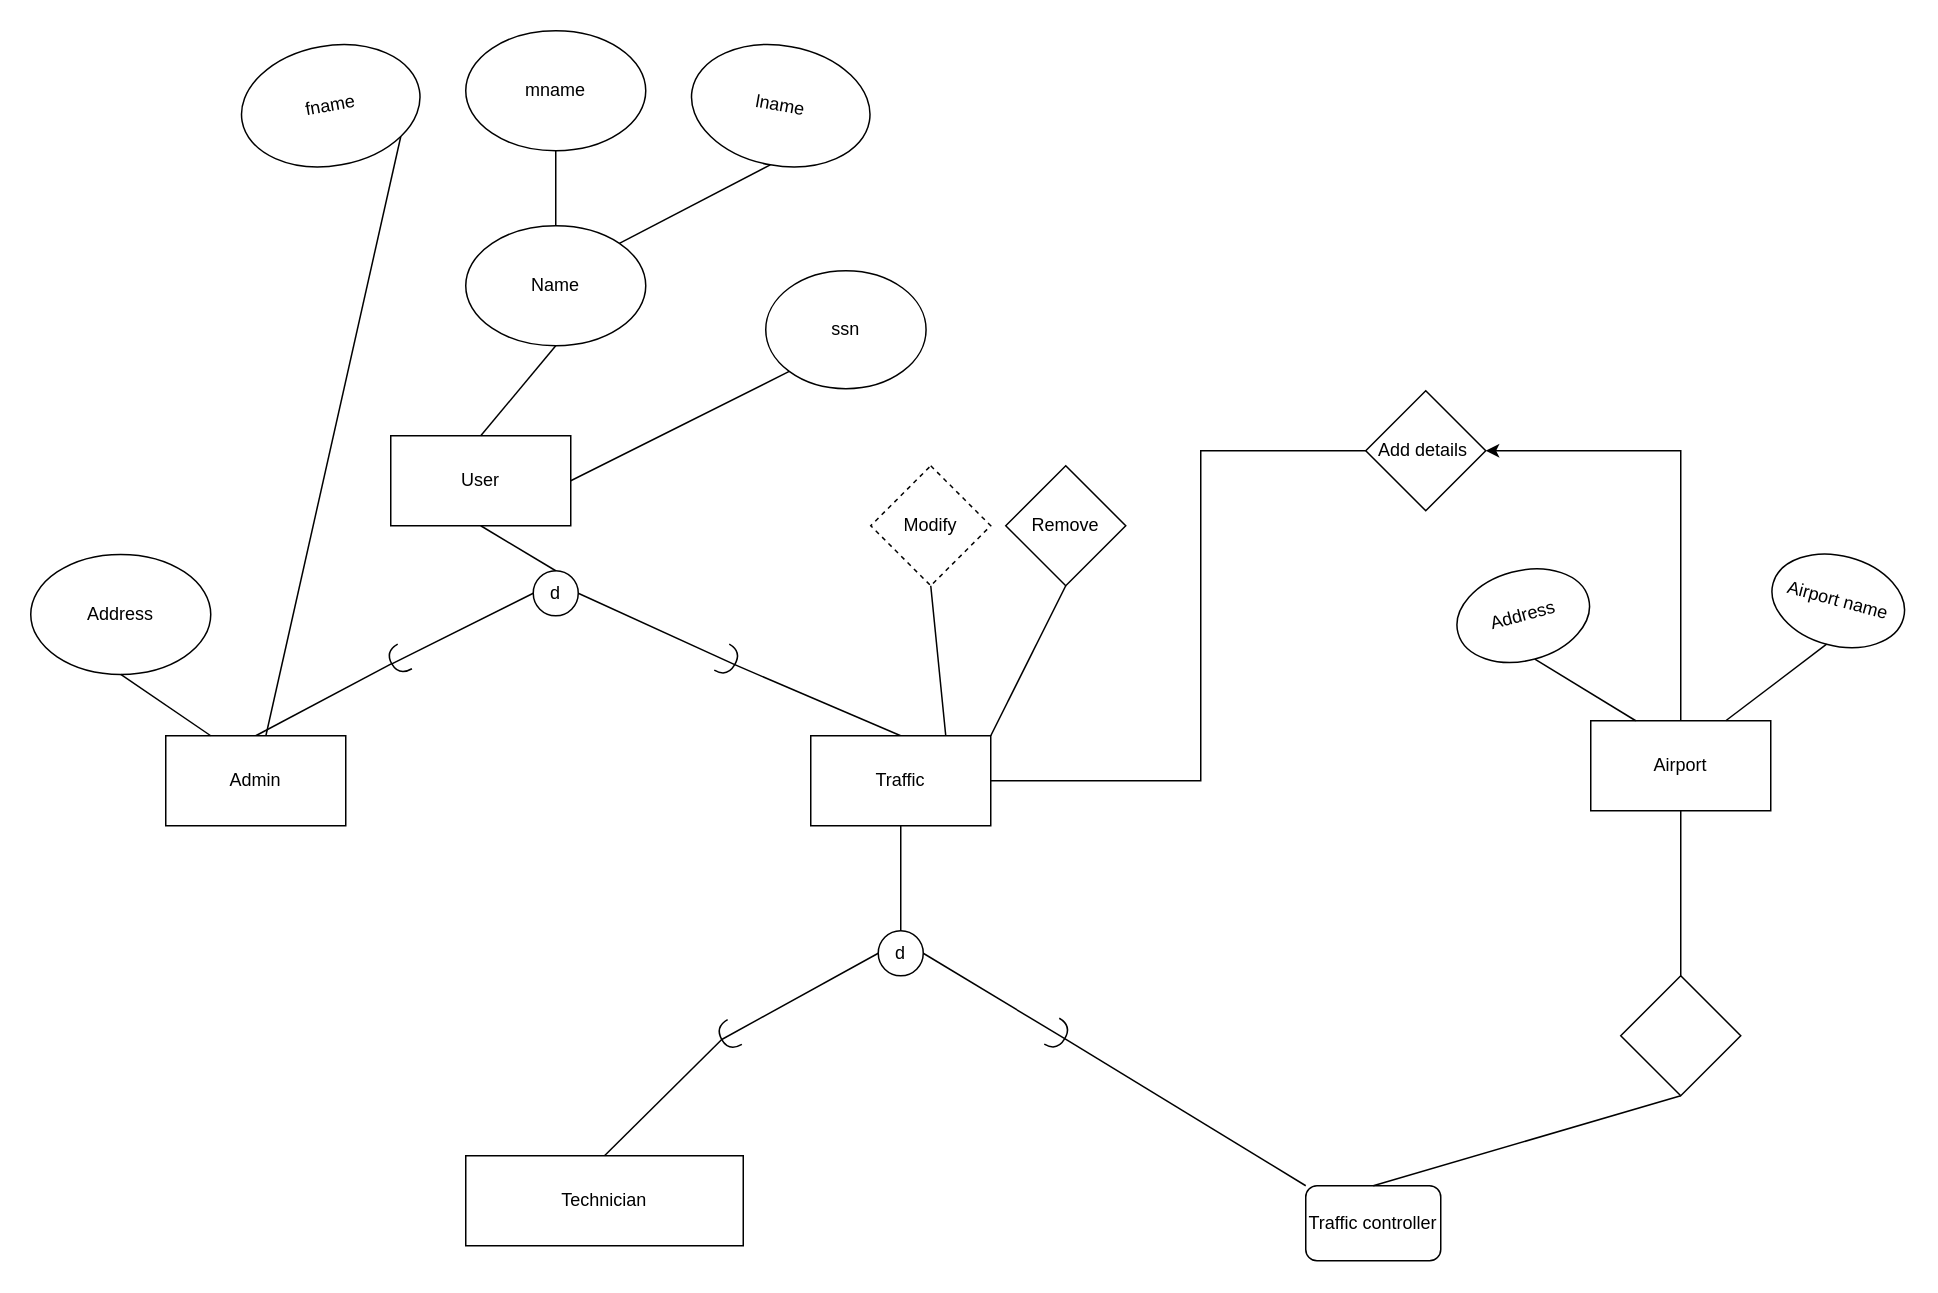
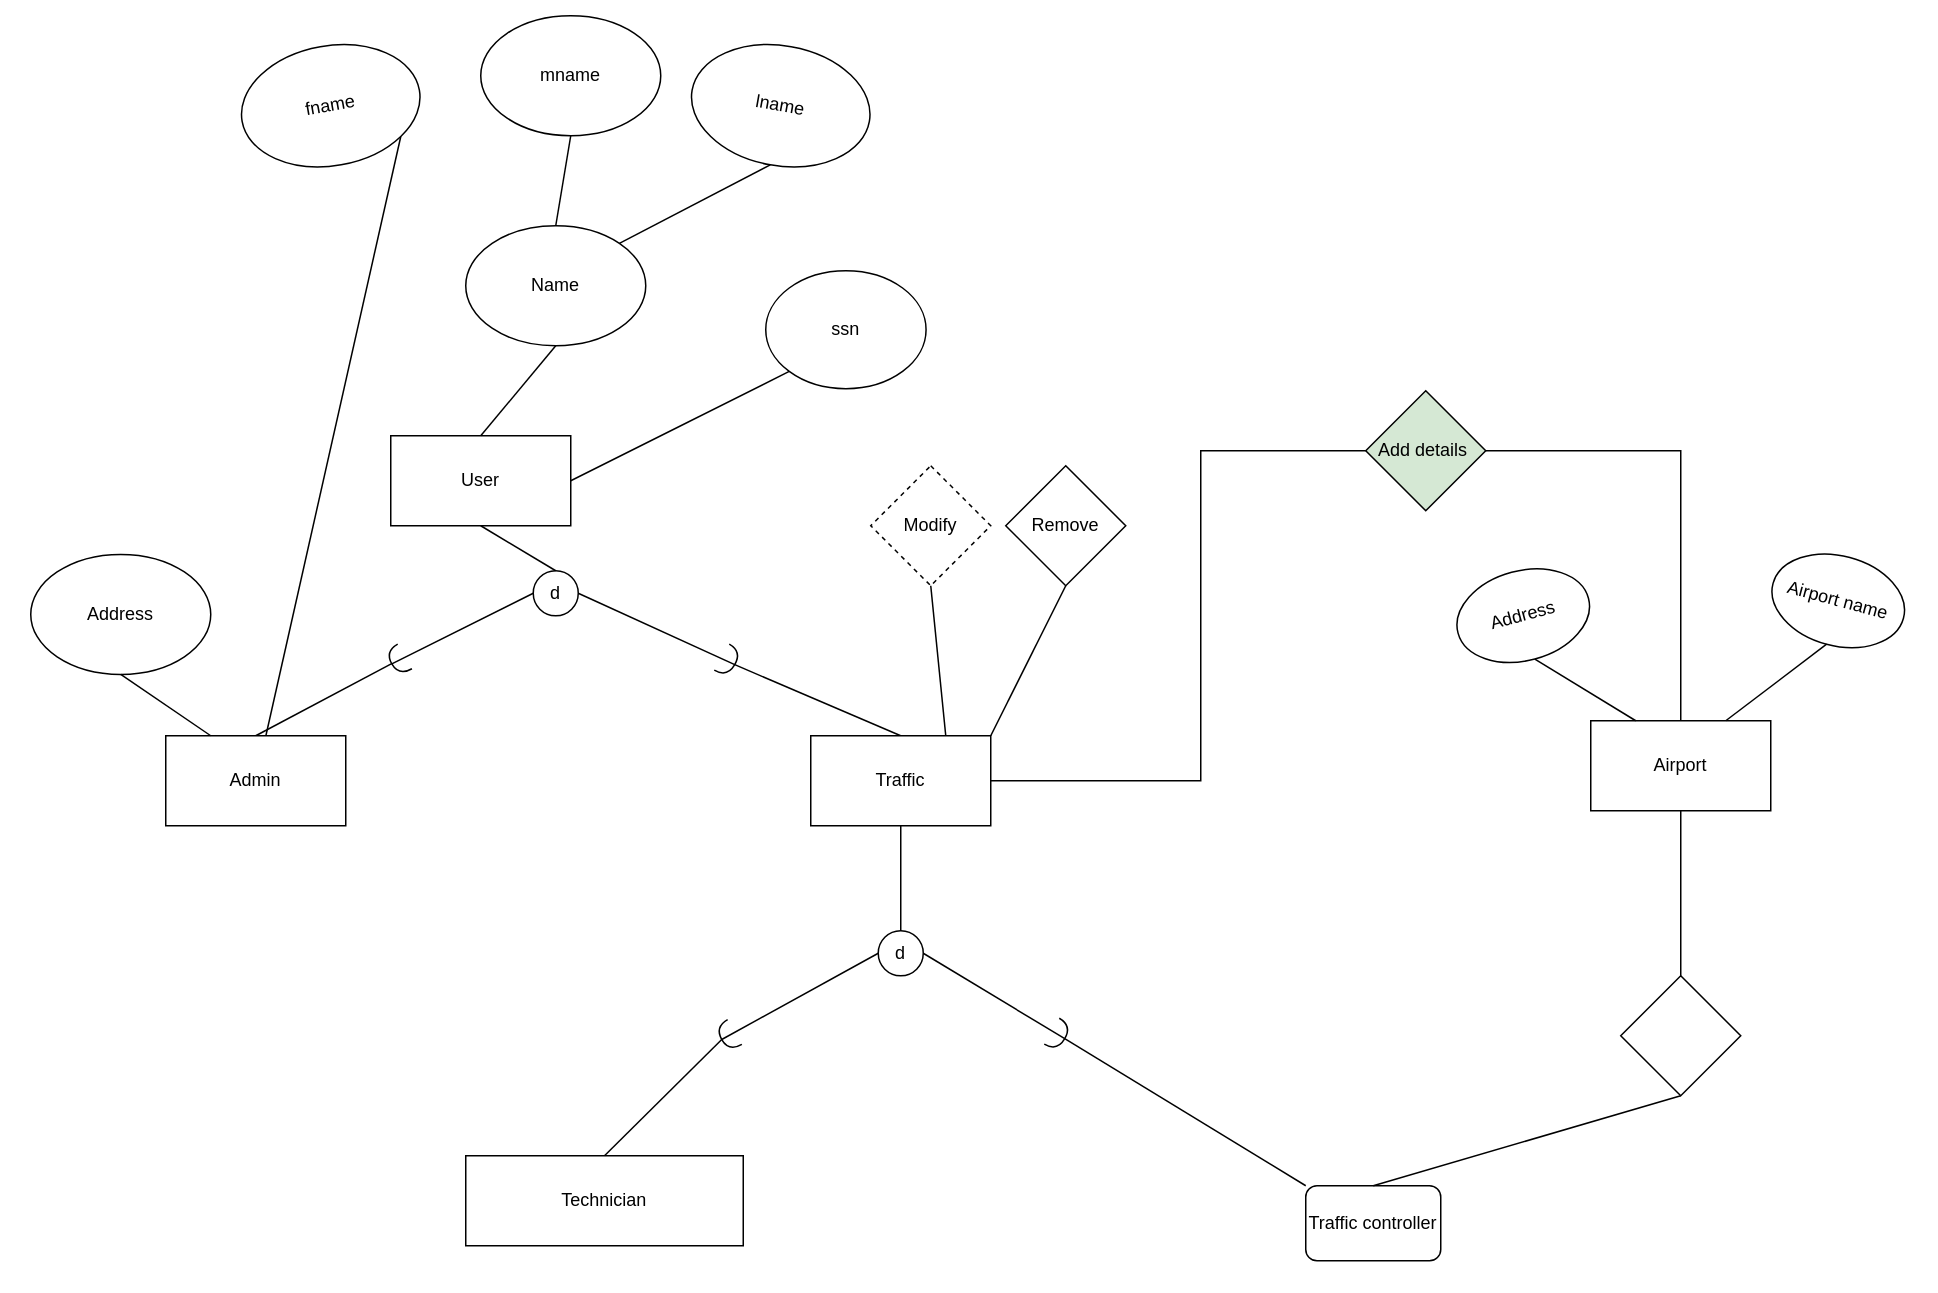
(556, 91) -> (571, 76)
(1426, 451) -> (1426, 451)
(1497, 451) -> (1492, 451)
